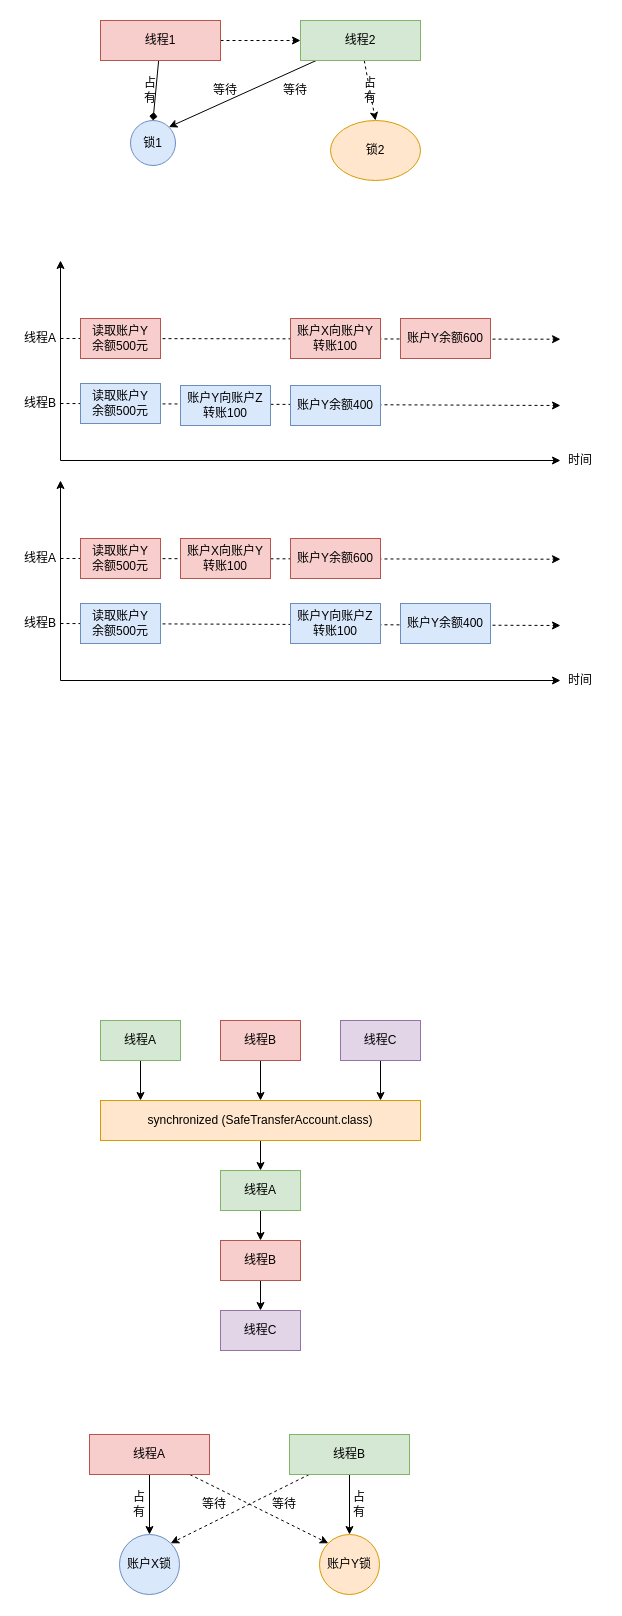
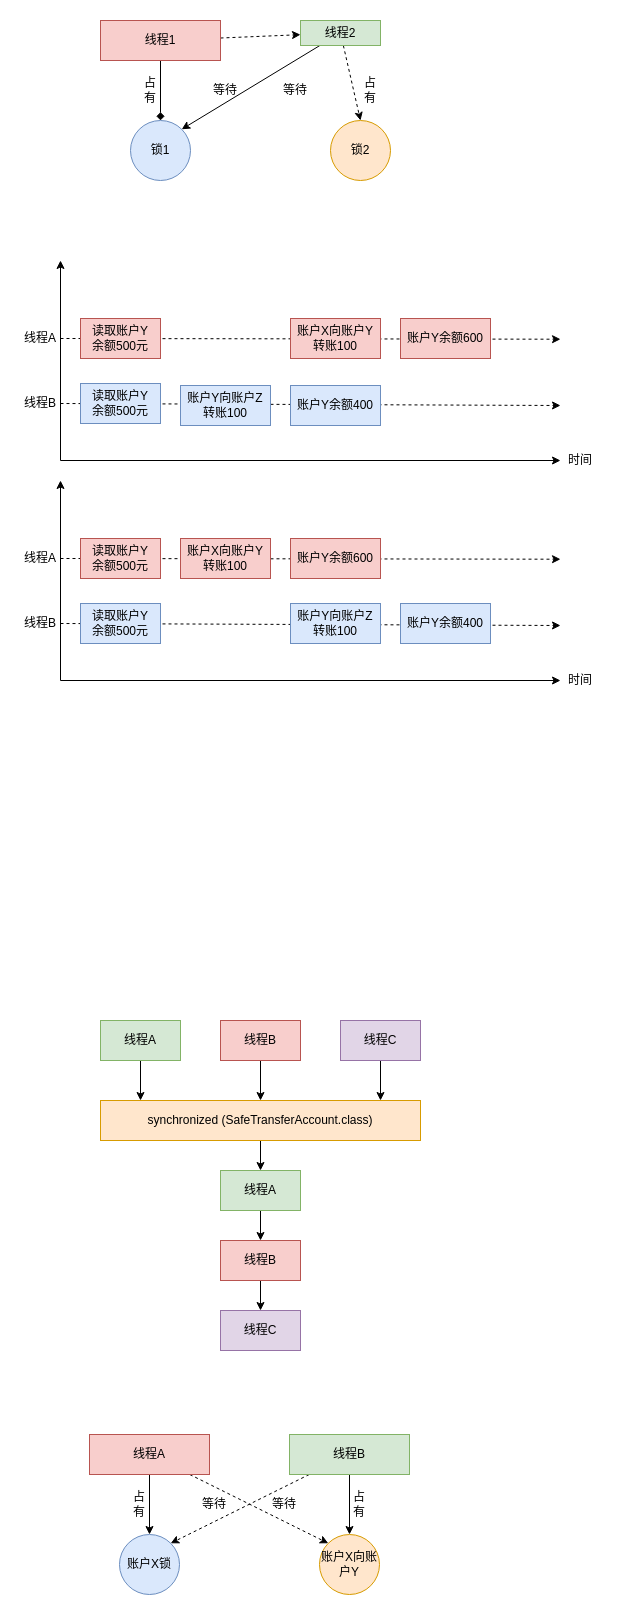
(361, 41) -> (341, 33)
(153, 143) -> (161, 151)
(376, 151) -> (361, 151)
(350, 1565) -> (350, 1565)
